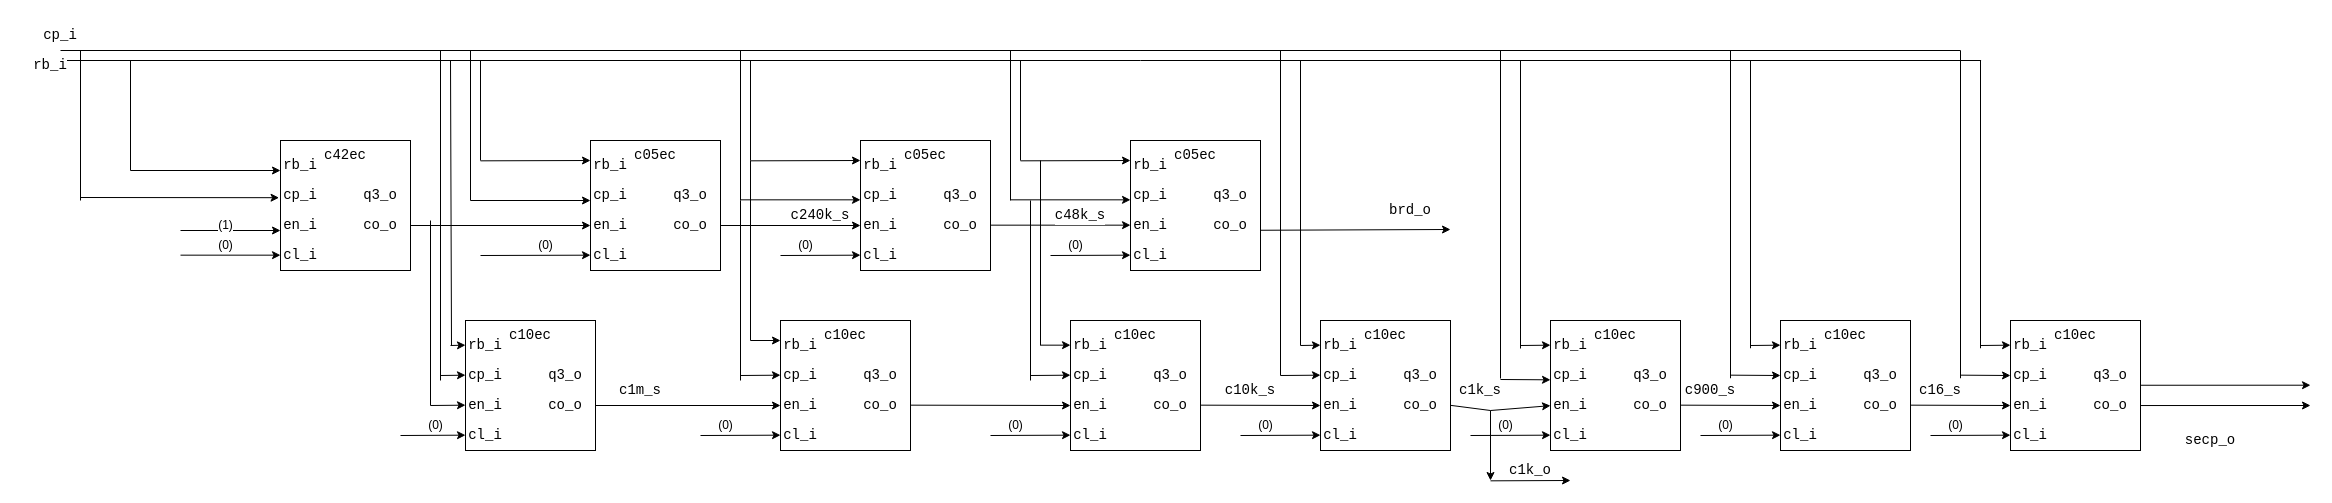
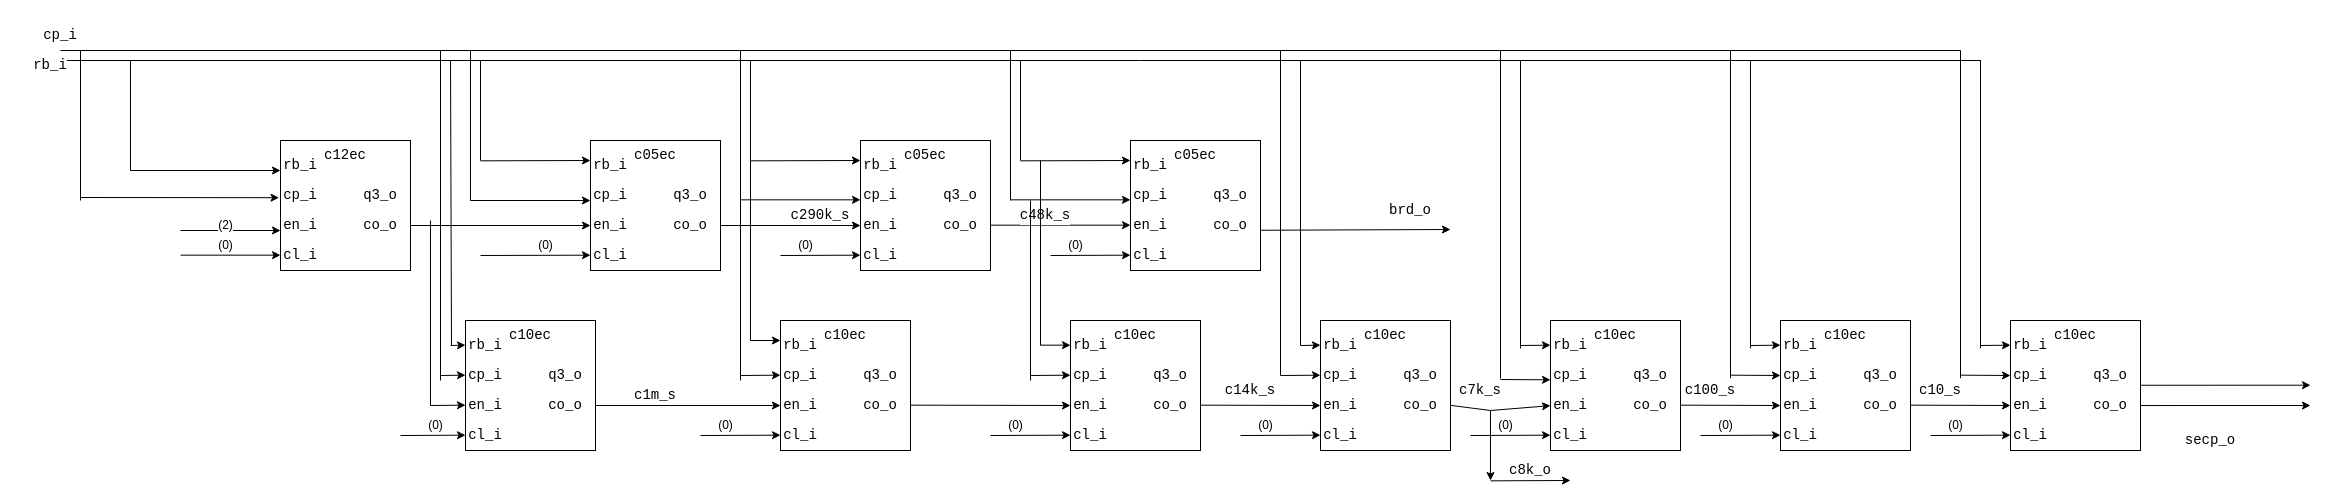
(346, 156) -> (346, 156)
(821, 216) -> (821, 216)
(1081, 216) -> (1046, 216)
(226, 226) -> (226, 226)
(641, 391) -> (656, 396)
(1251, 391) -> (1251, 391)
(1481, 391) -> (1481, 391)
(1711, 391) -> (1711, 391)
(1941, 391) -> (1941, 391)
(1531, 471) -> (1531, 471)
